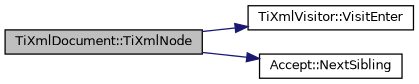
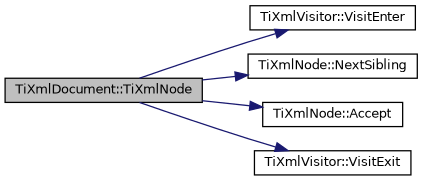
(331, 66) -> (333, 66)
none -> (333, 114)
none -> (333, 163)
